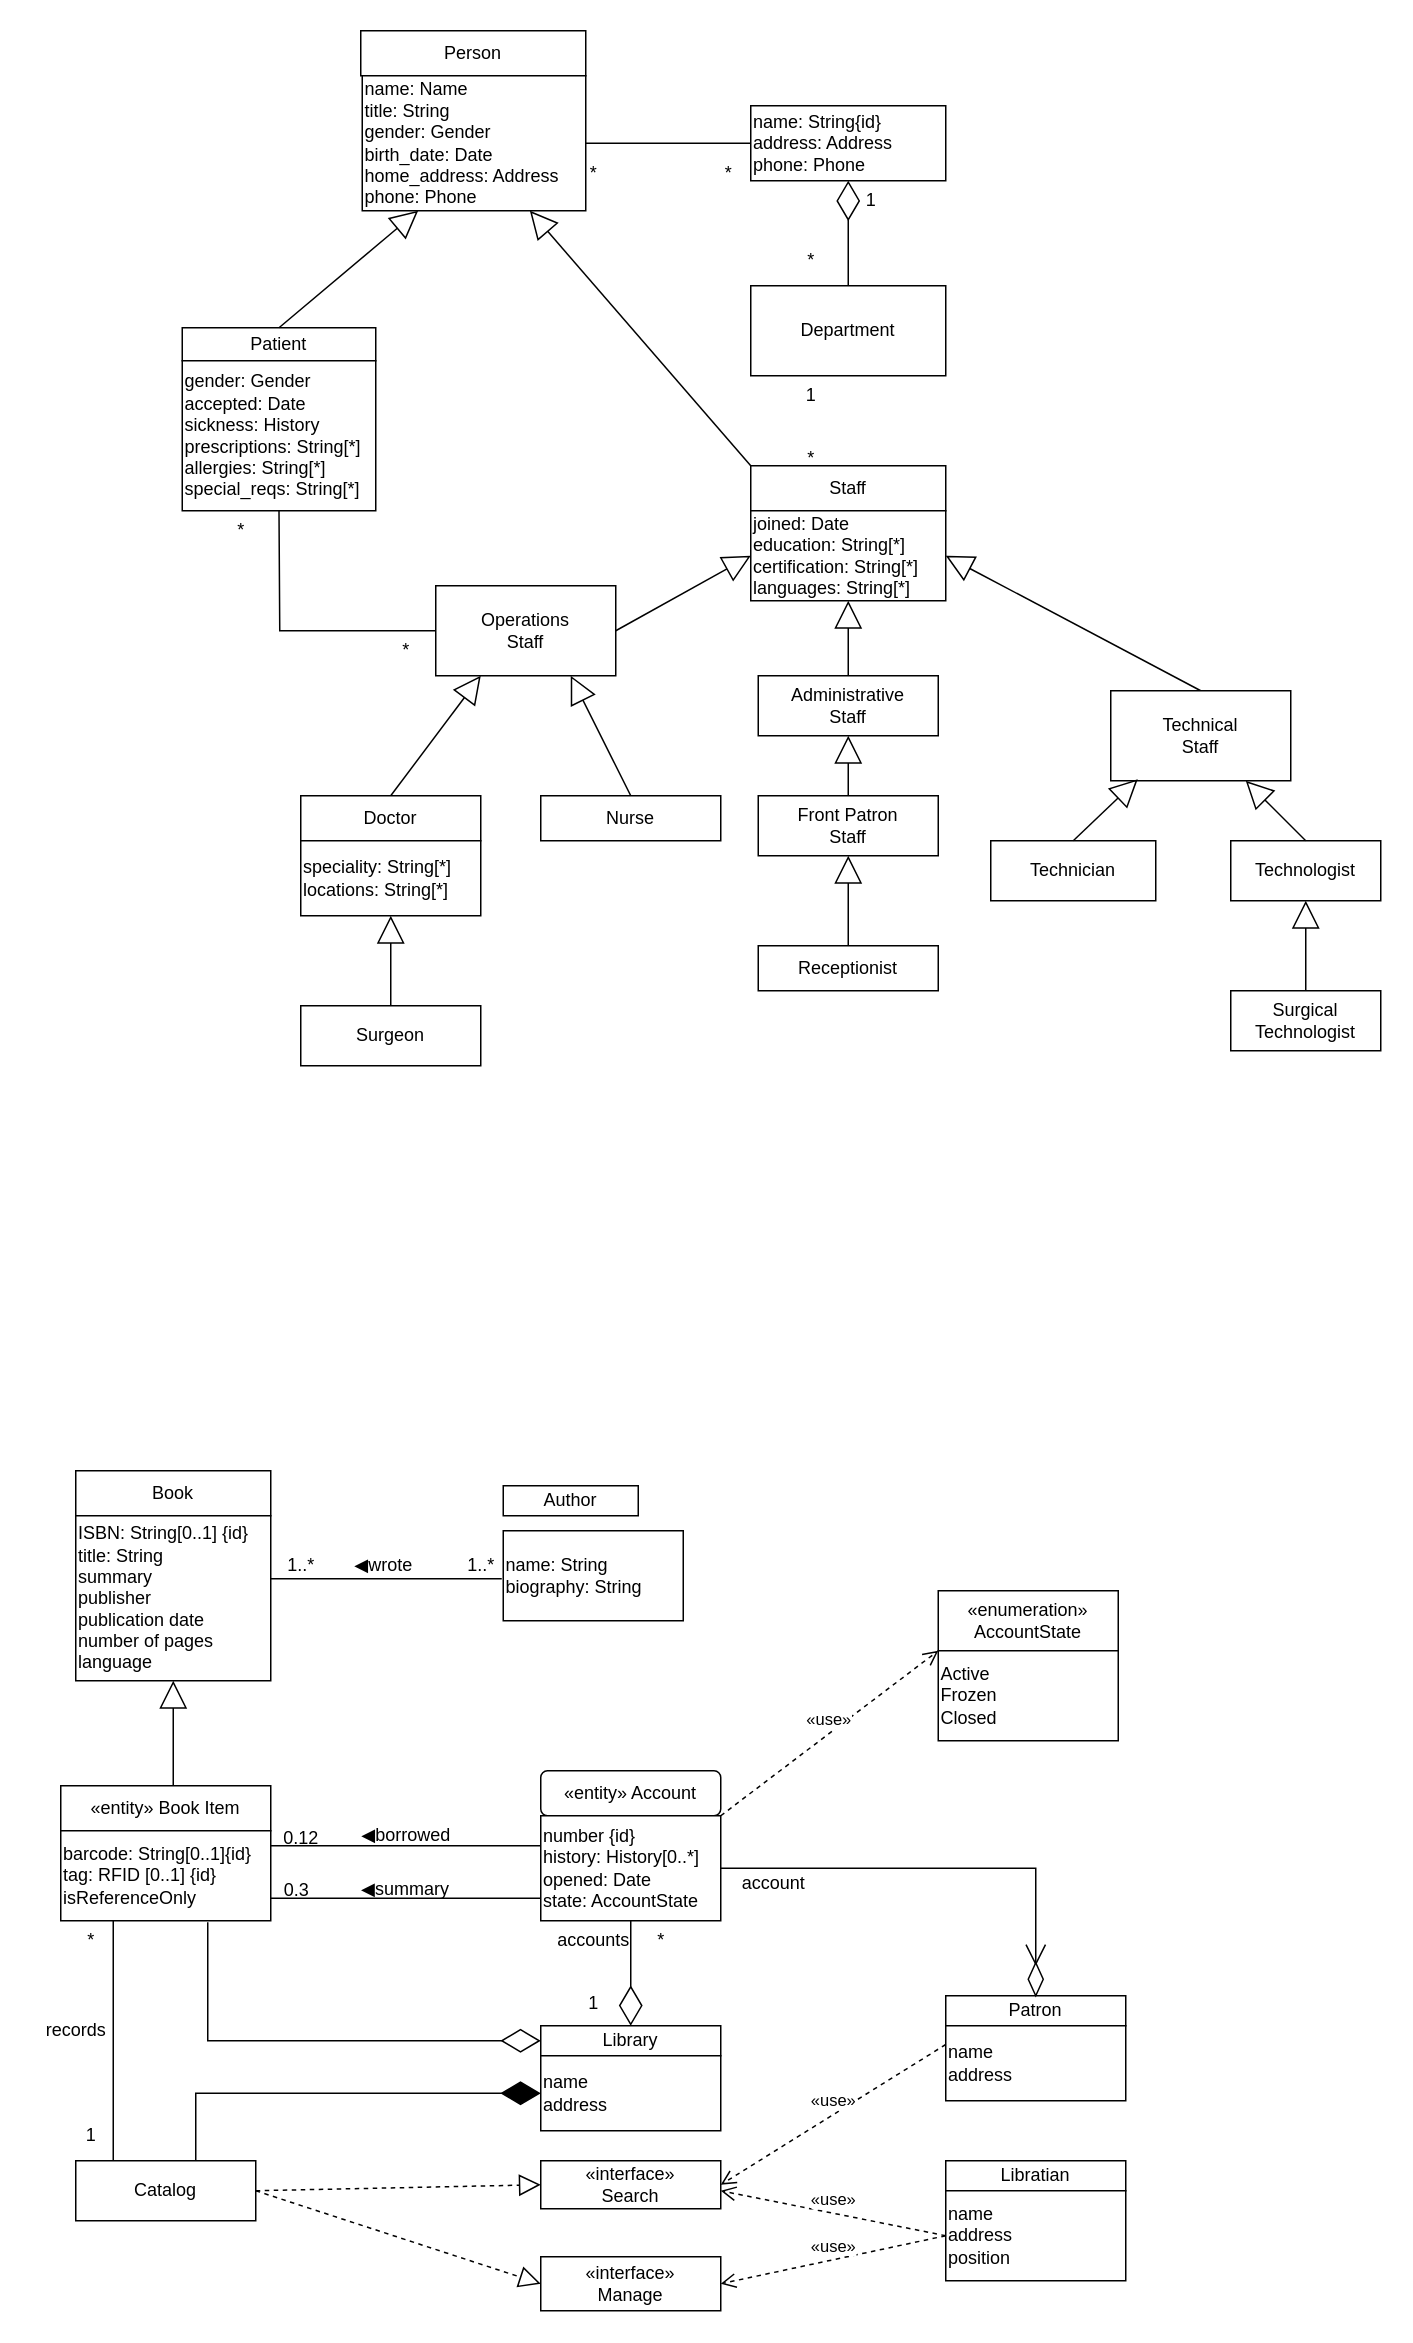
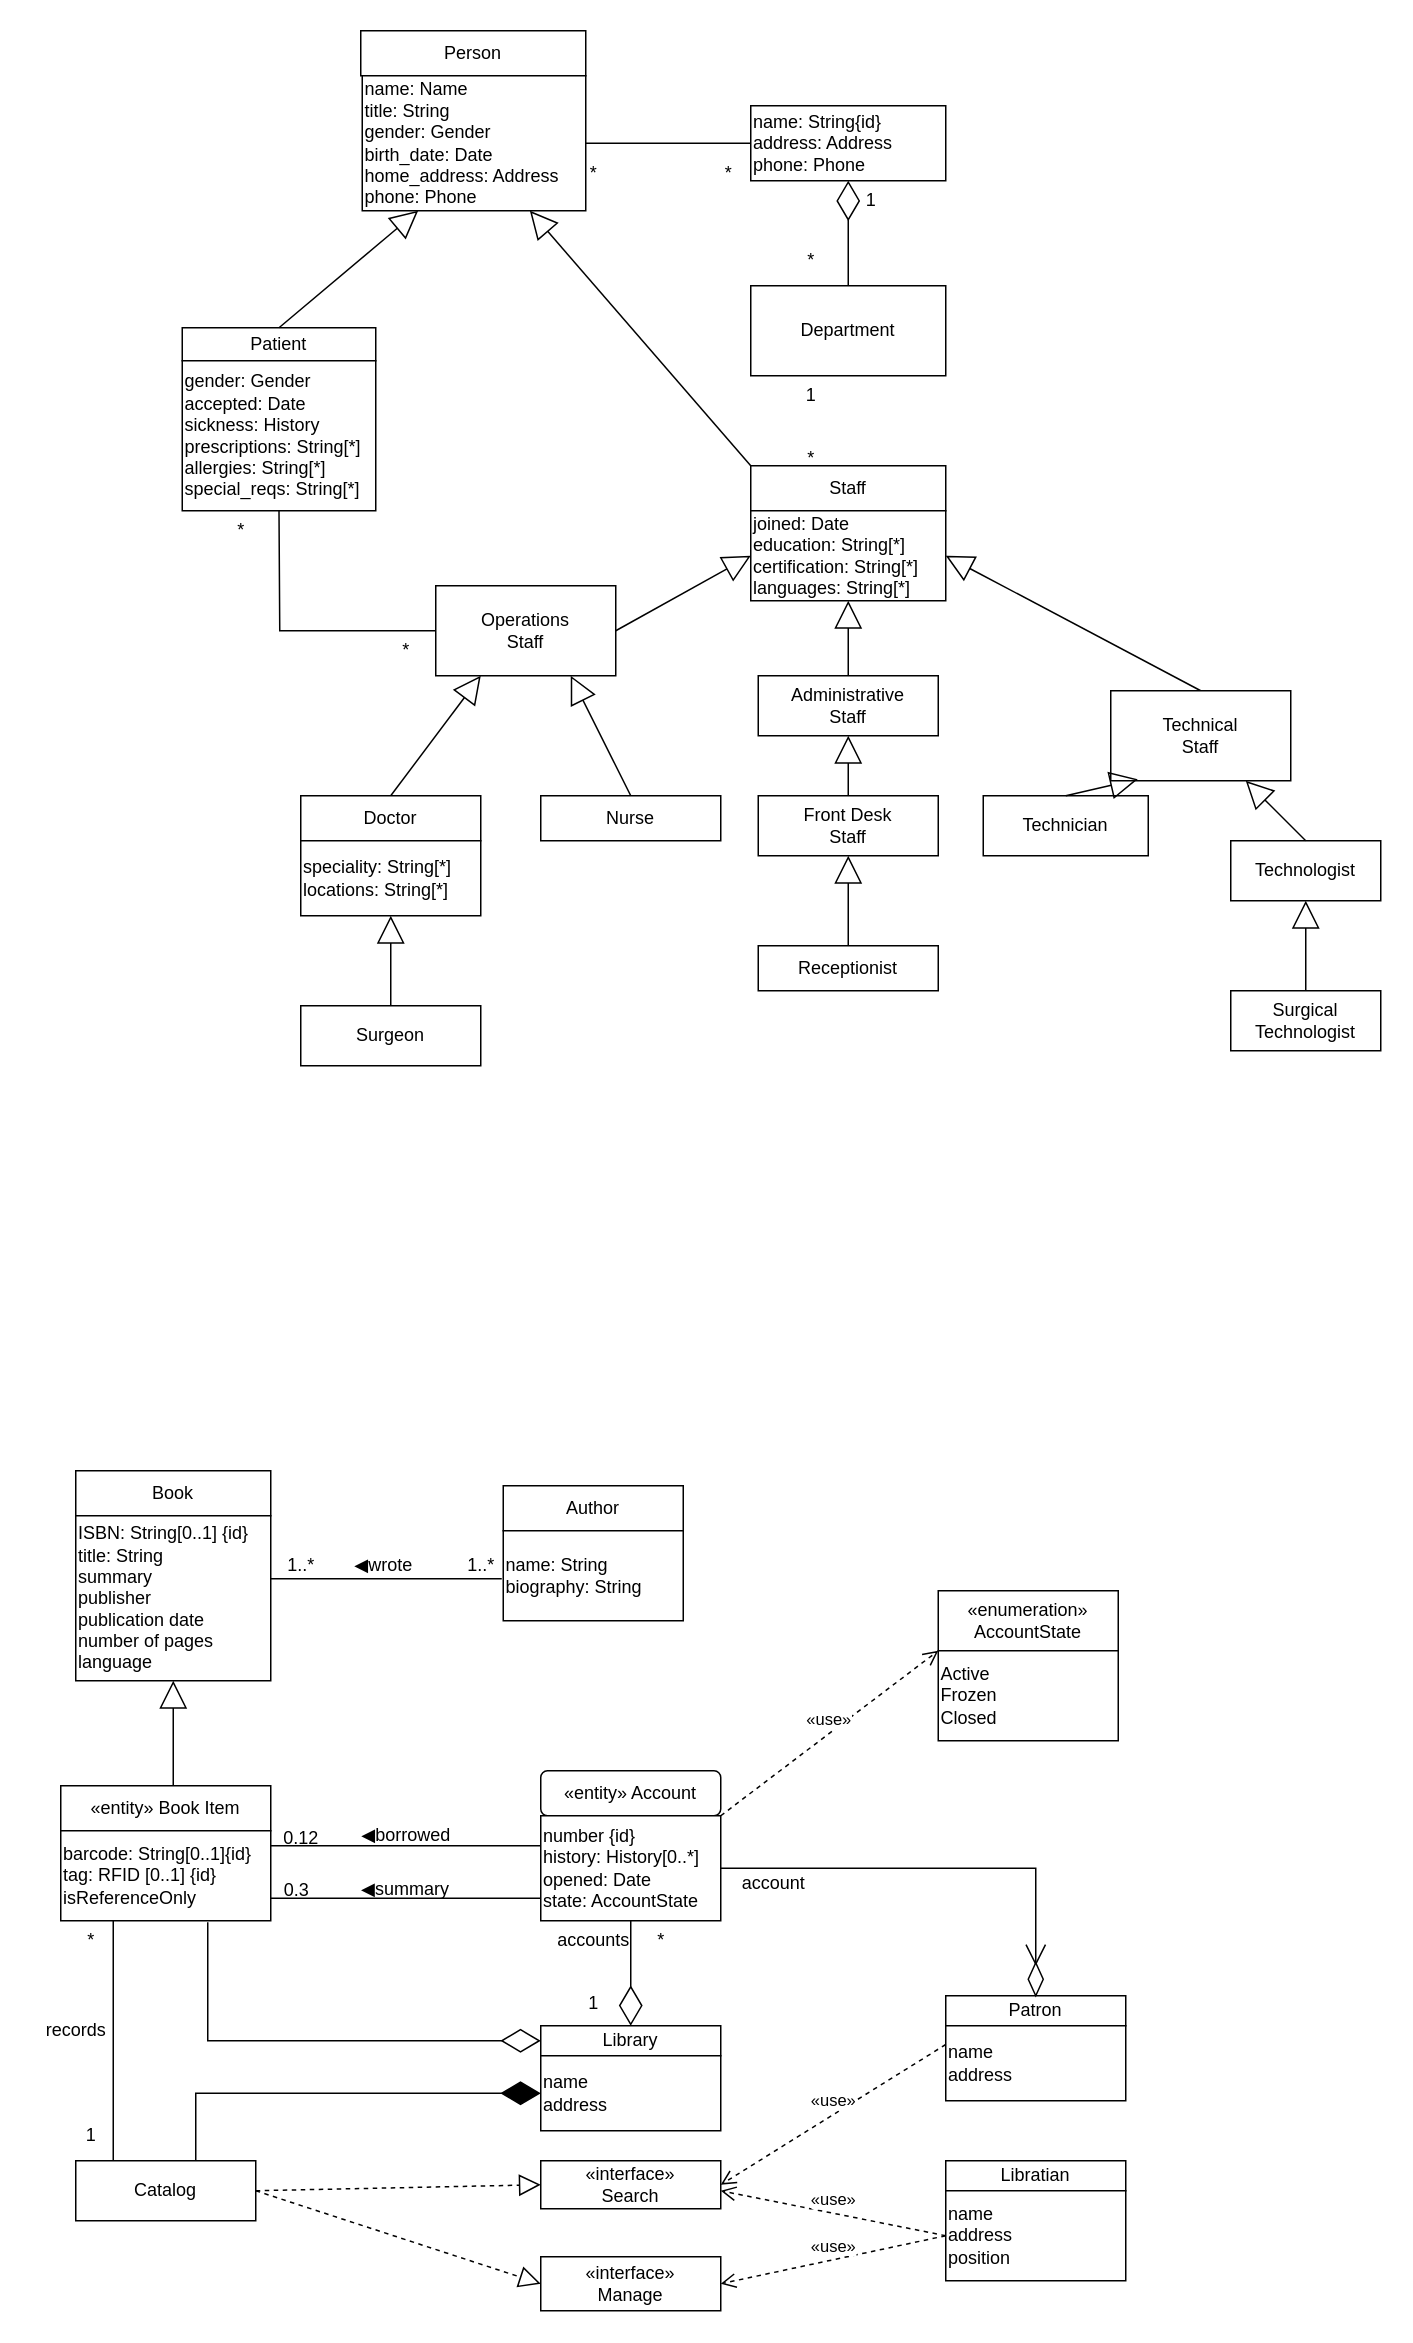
(848, 826) -> (848, 826)
(1073, 871) -> (1066, 826)
(571, 1501) -> (593, 1508)
